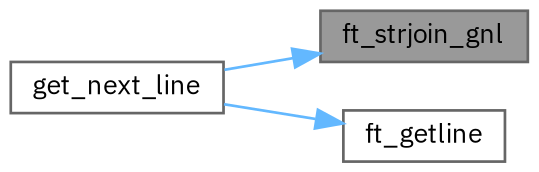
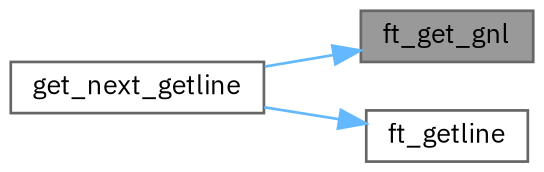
(424, 36) -> (447, 36)
(117, 88) -> (137, 88)
